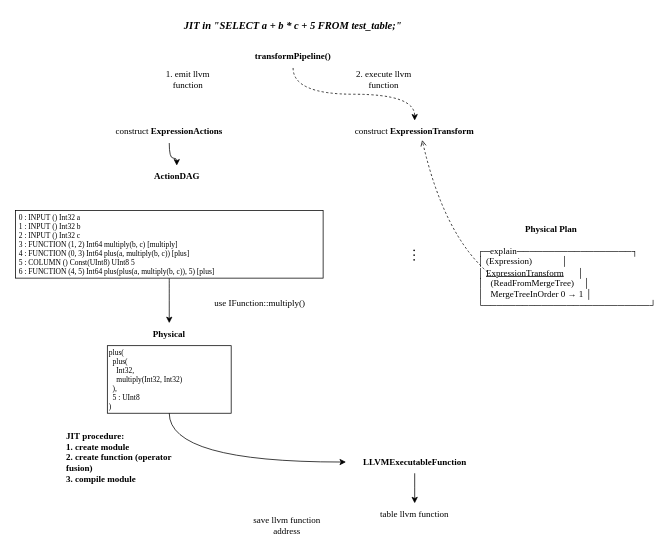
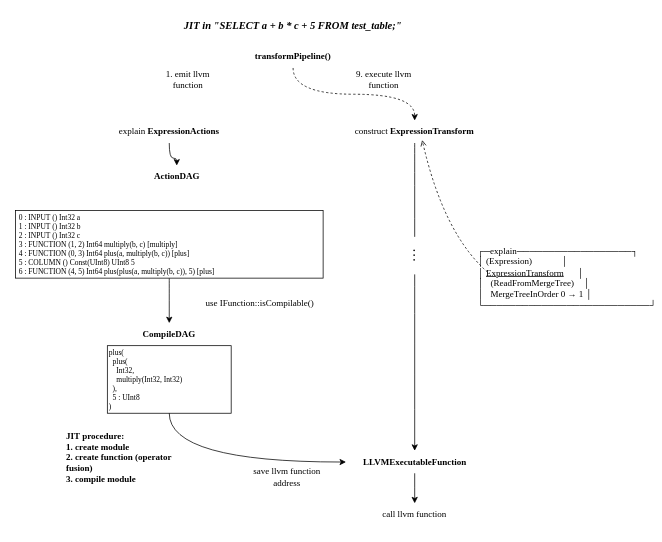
(384, 79) -> (384, 79)
(169, 132) -> (169, 132)
(551, 229) -> none
(260, 303) -> (260, 303)
(169, 334) -> (169, 334)
none -> (414, 359)
(414, 514) -> (414, 514)
(287, 525) -> (287, 477)
